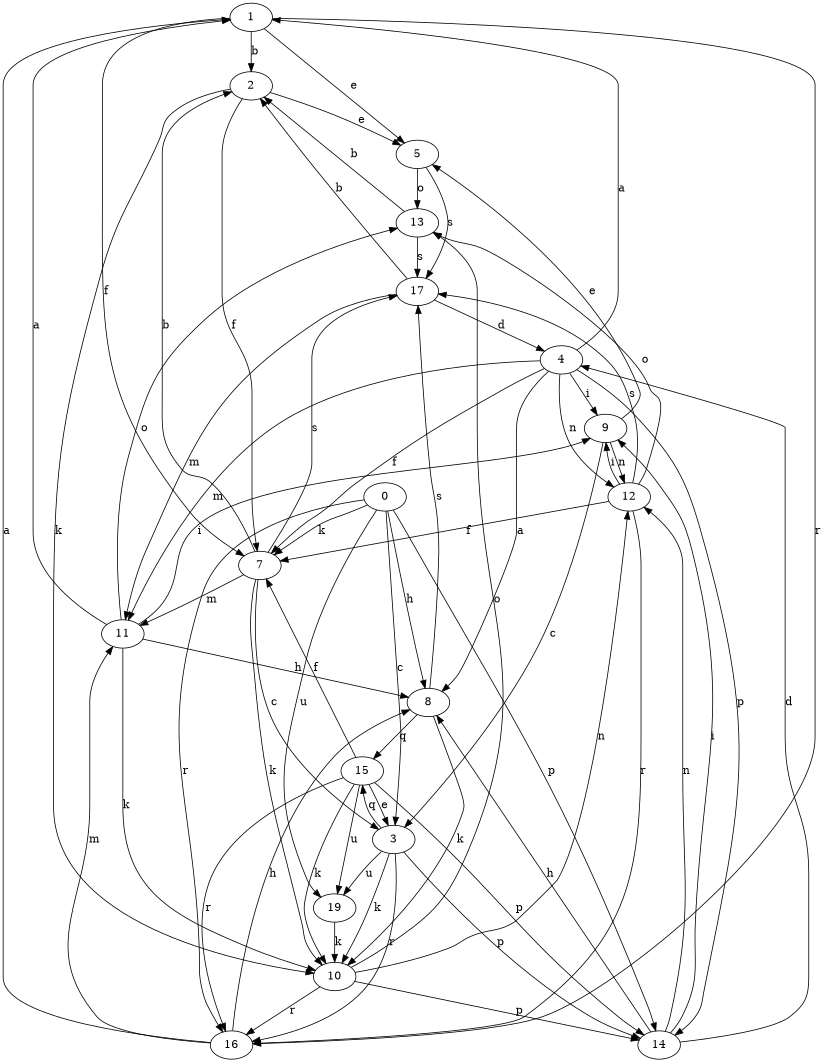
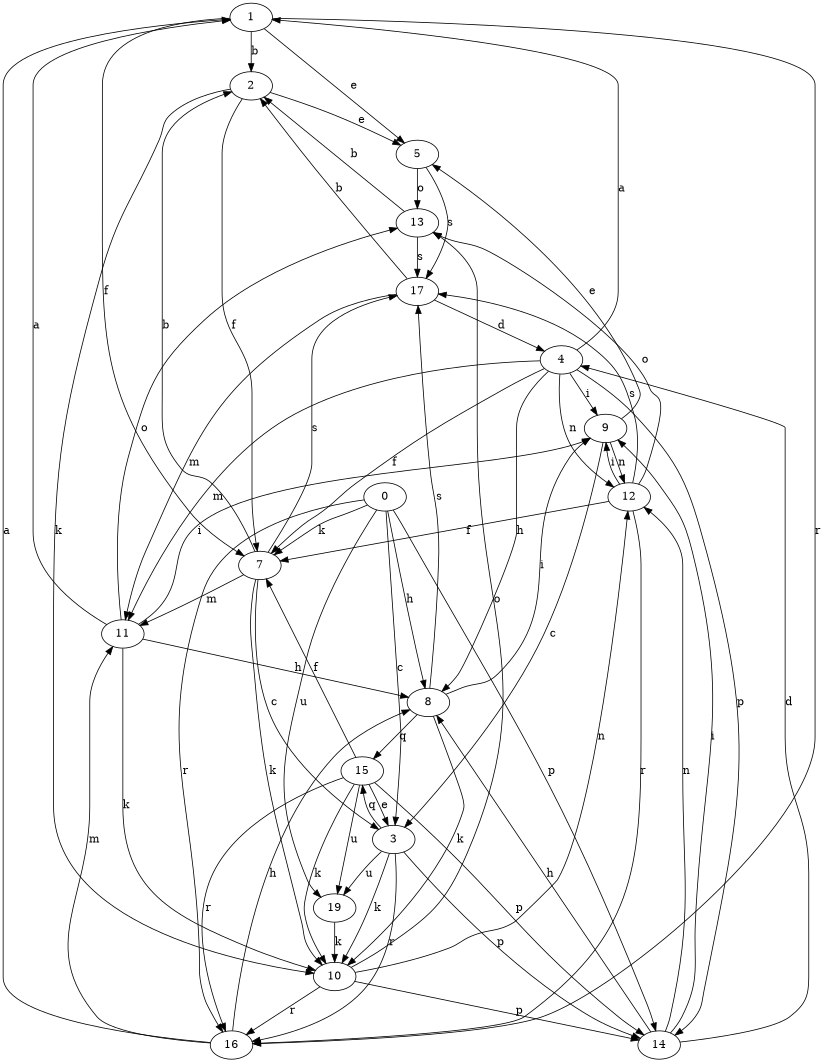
(521, 531) -> (521, 531)
none -> (538, 587)
